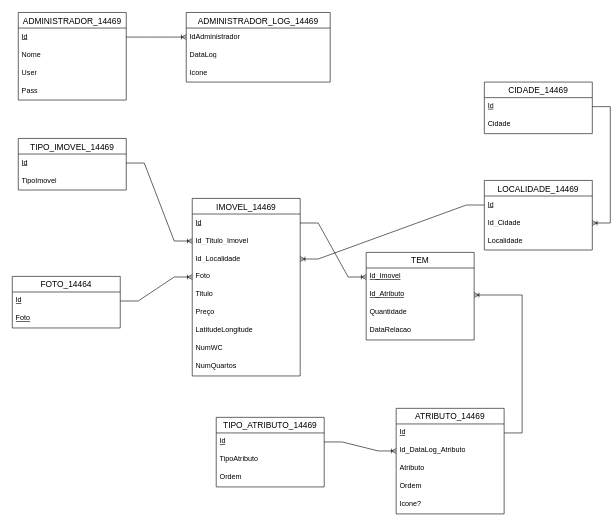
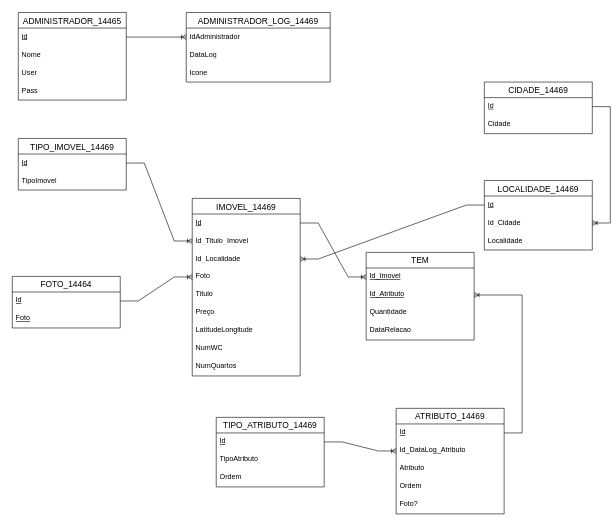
(72, 21) -> (72, 21)
(412, 504) -> (410, 504)
